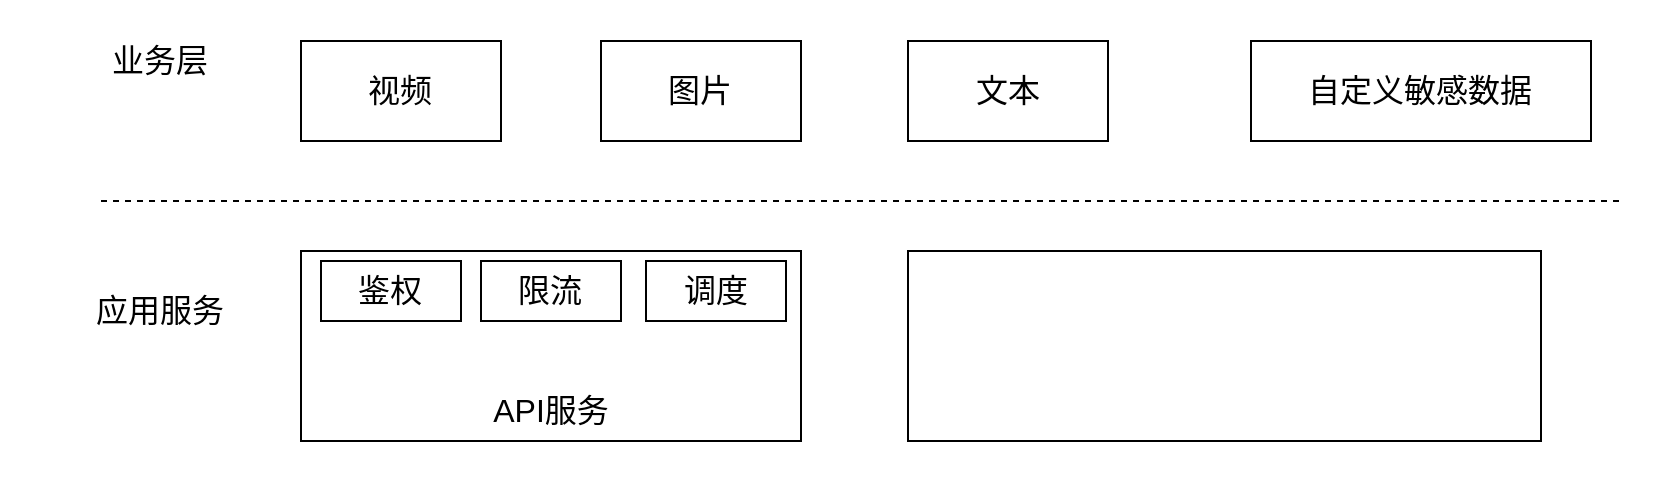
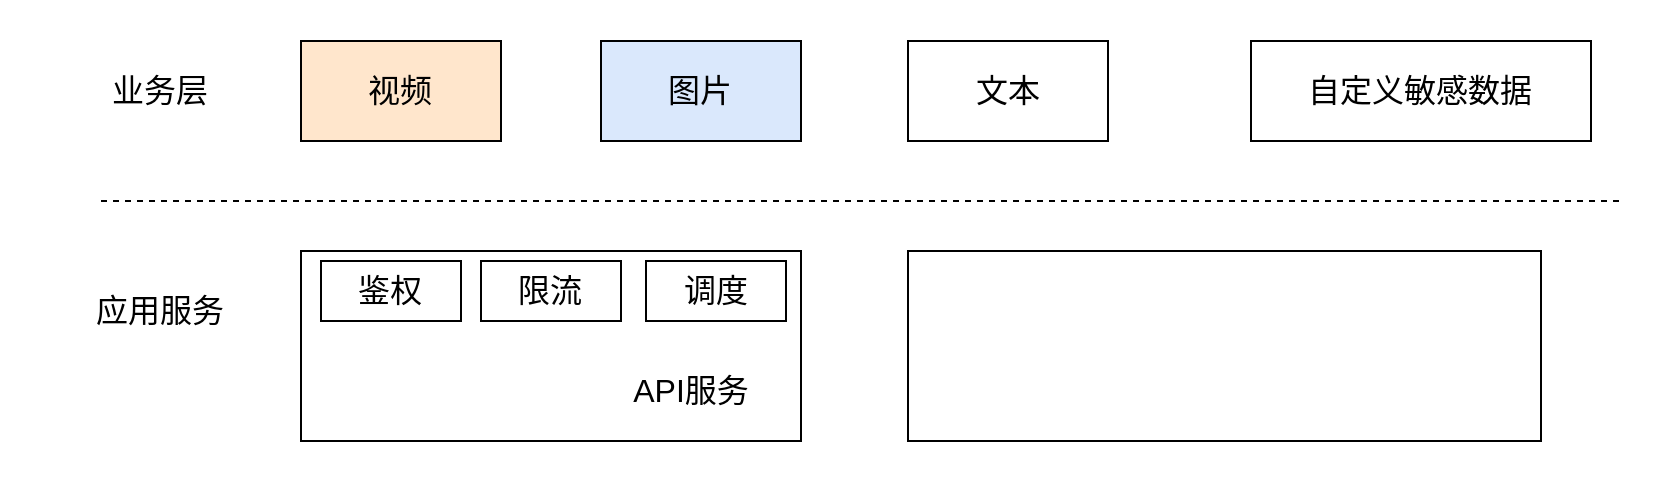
(161, 61) -> (161, 91)
(401, 91) -> (401, 91)
(701, 91) -> (701, 91)
(551, 411) -> (691, 391)
